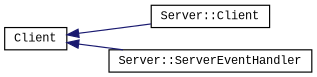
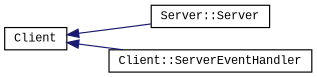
(210, 16) -> (210, 16)
(210, 61) -> (210, 61)
